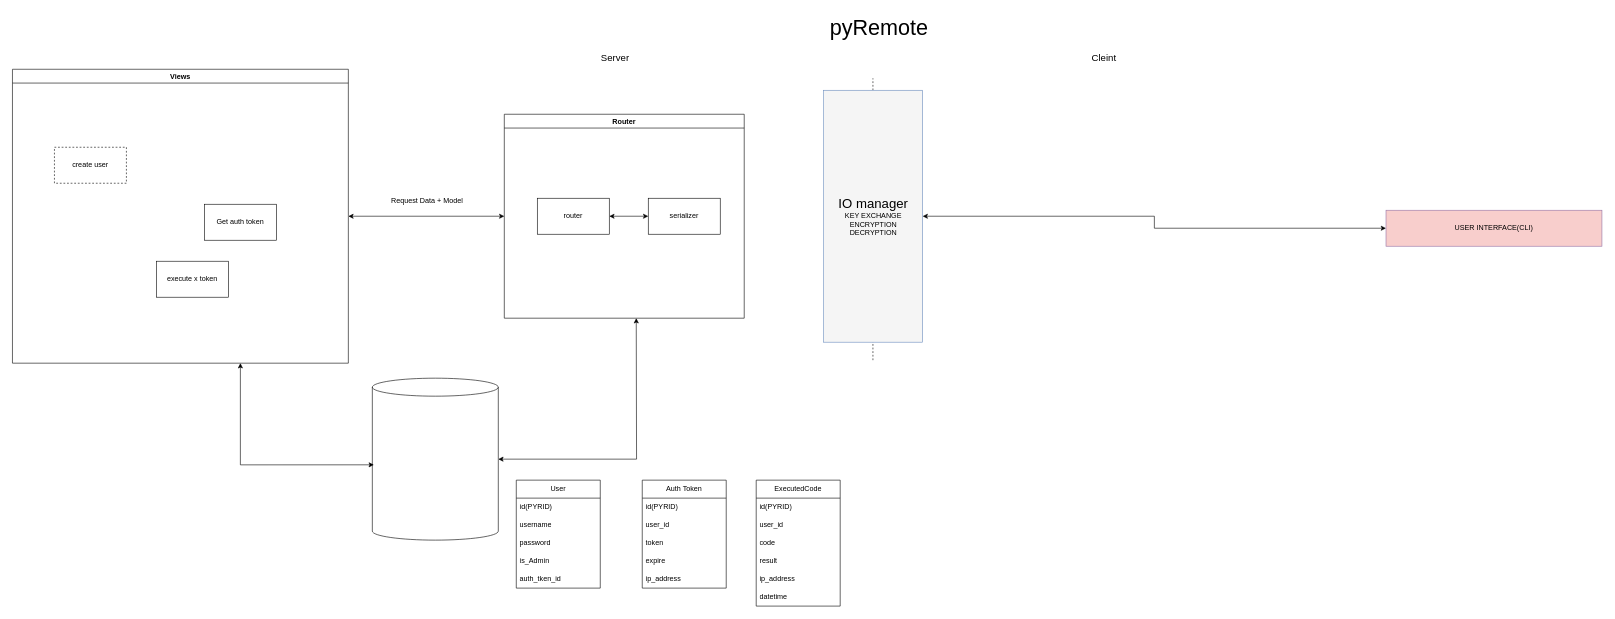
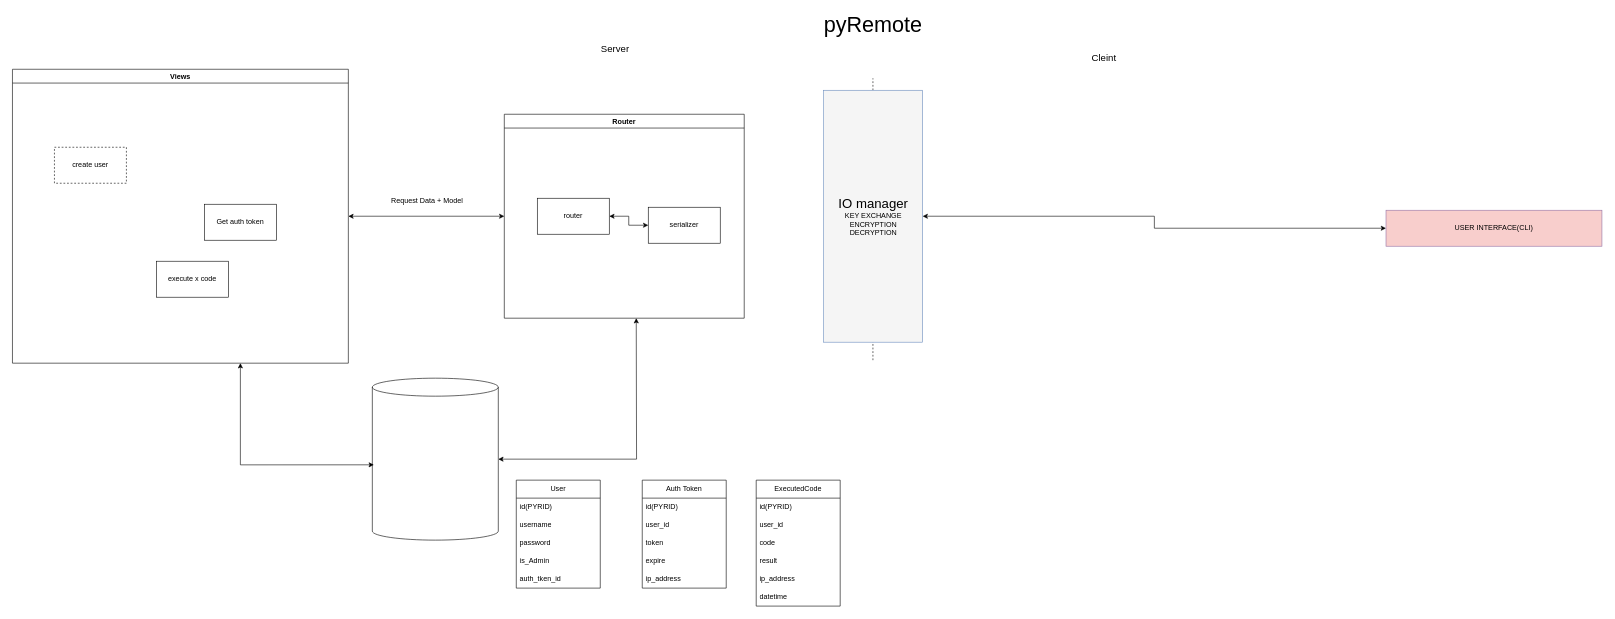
(879, 27) -> (873, 24)
(615, 57) -> (615, 48)
(684, 216) -> (684, 225)
(192, 279) -> (192, 279)
